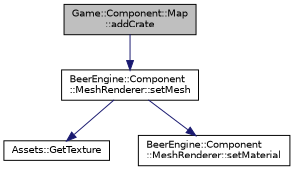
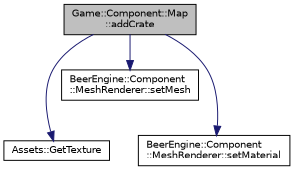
(168, 115) -> (208, 71)
(94, 117) -> (51, 74)
